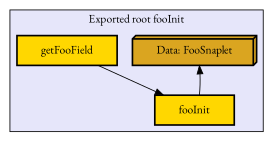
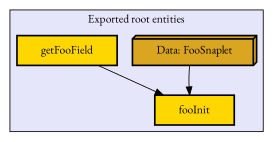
(137, 19) -> (137, 19)
(200, 85) -> (189, 76)
